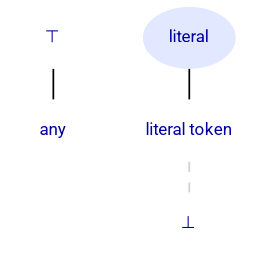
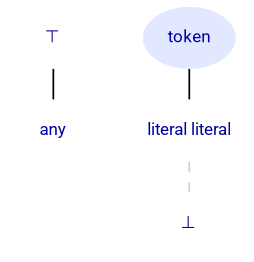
(189, 38) -> (189, 38)
(189, 131) -> (189, 131)
